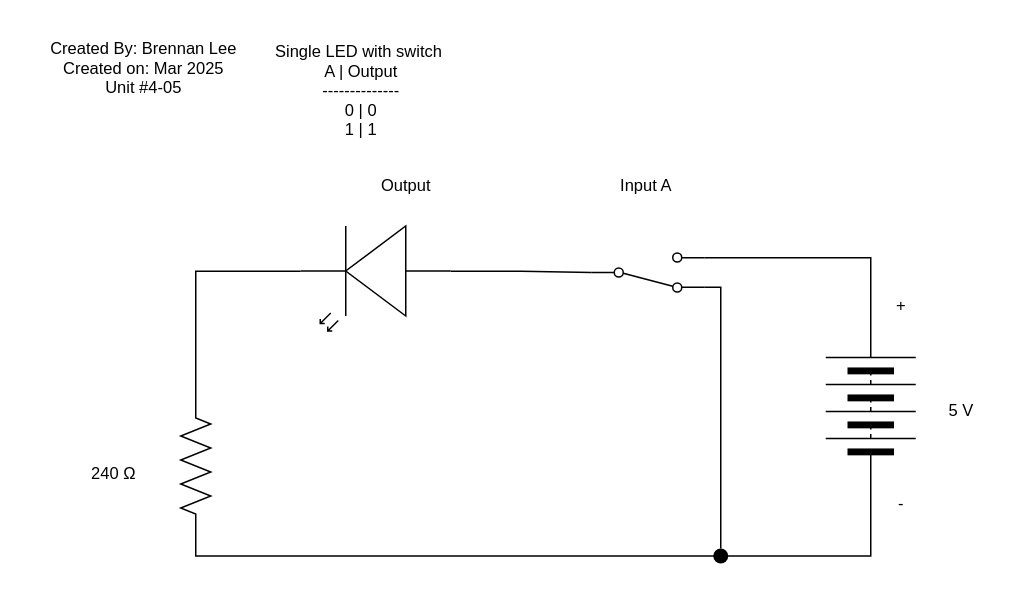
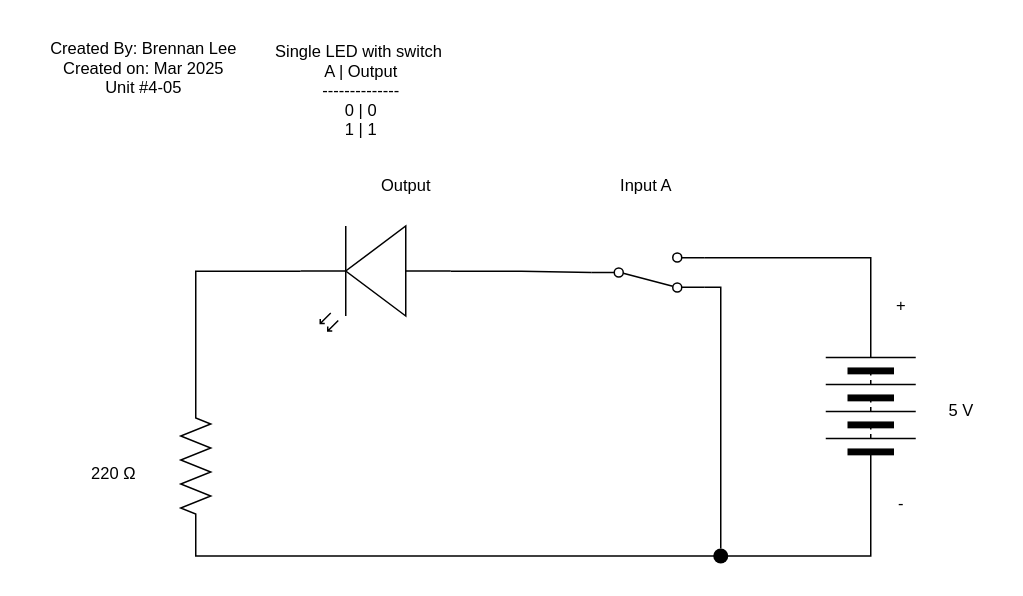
(114, 473) -> (114, 473)
